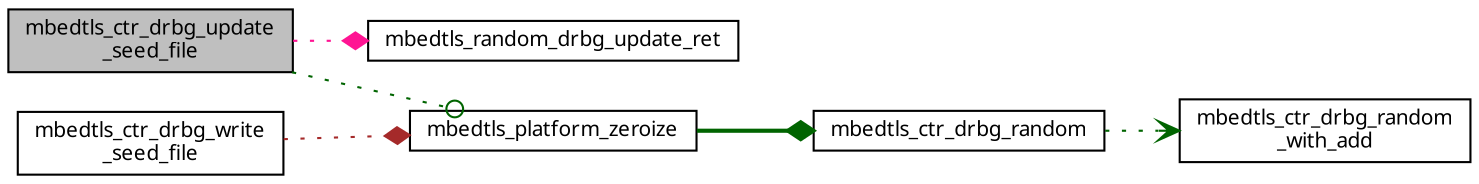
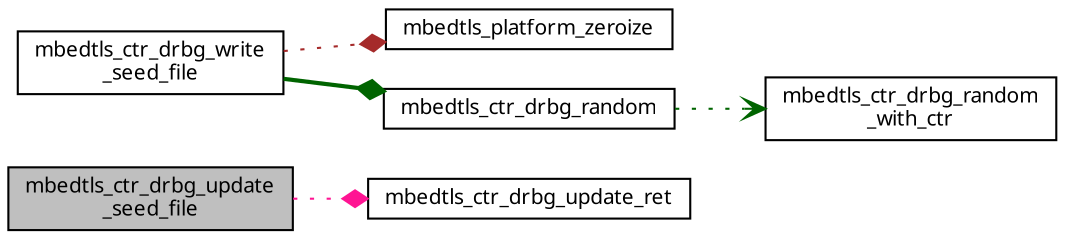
(553, 41) -> (529, 199)
(369, 90) -> none
(742, 131) -> (321, 83)
(1325, 131) -> (911, 109)
